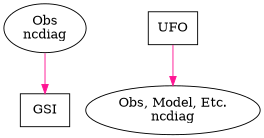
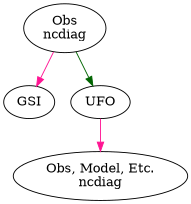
(173, 28) -> (100, 102)
none -> (82, 65)
(45, 110) -> (29, 102)
